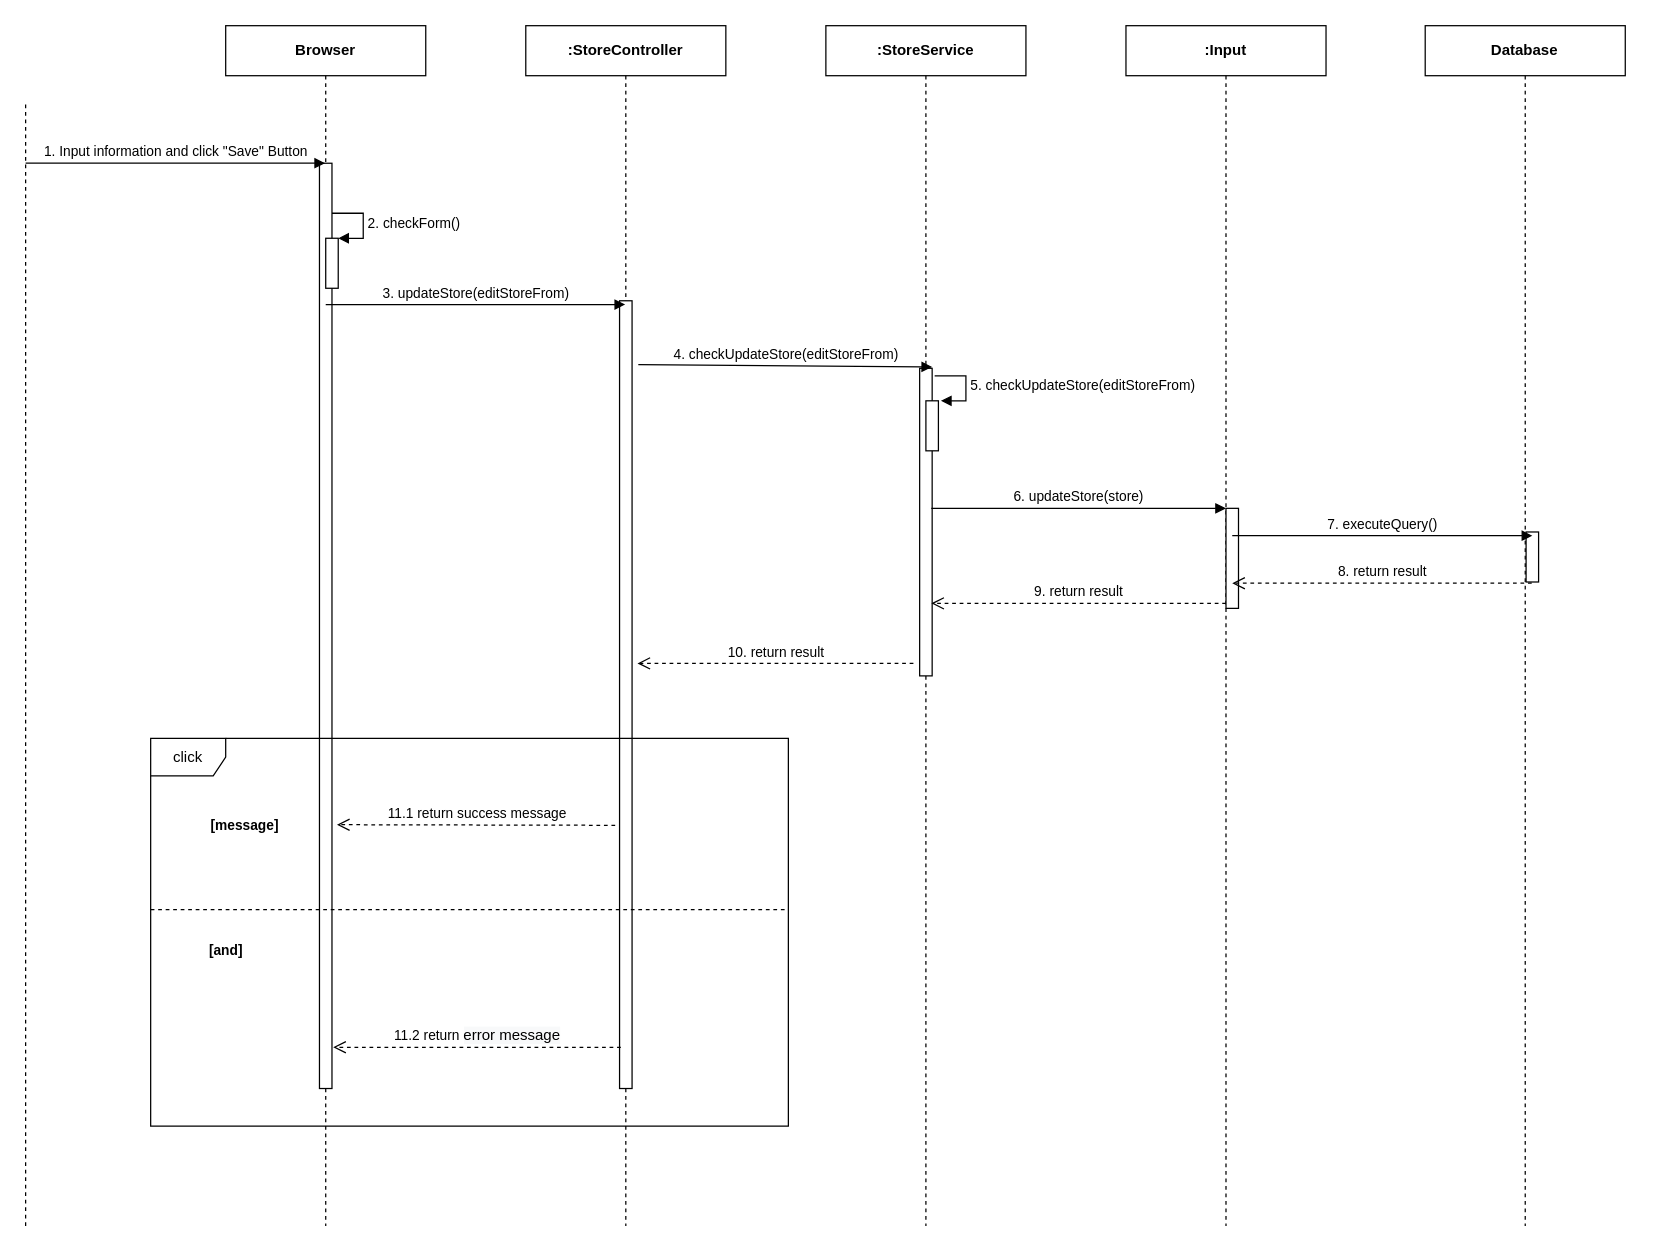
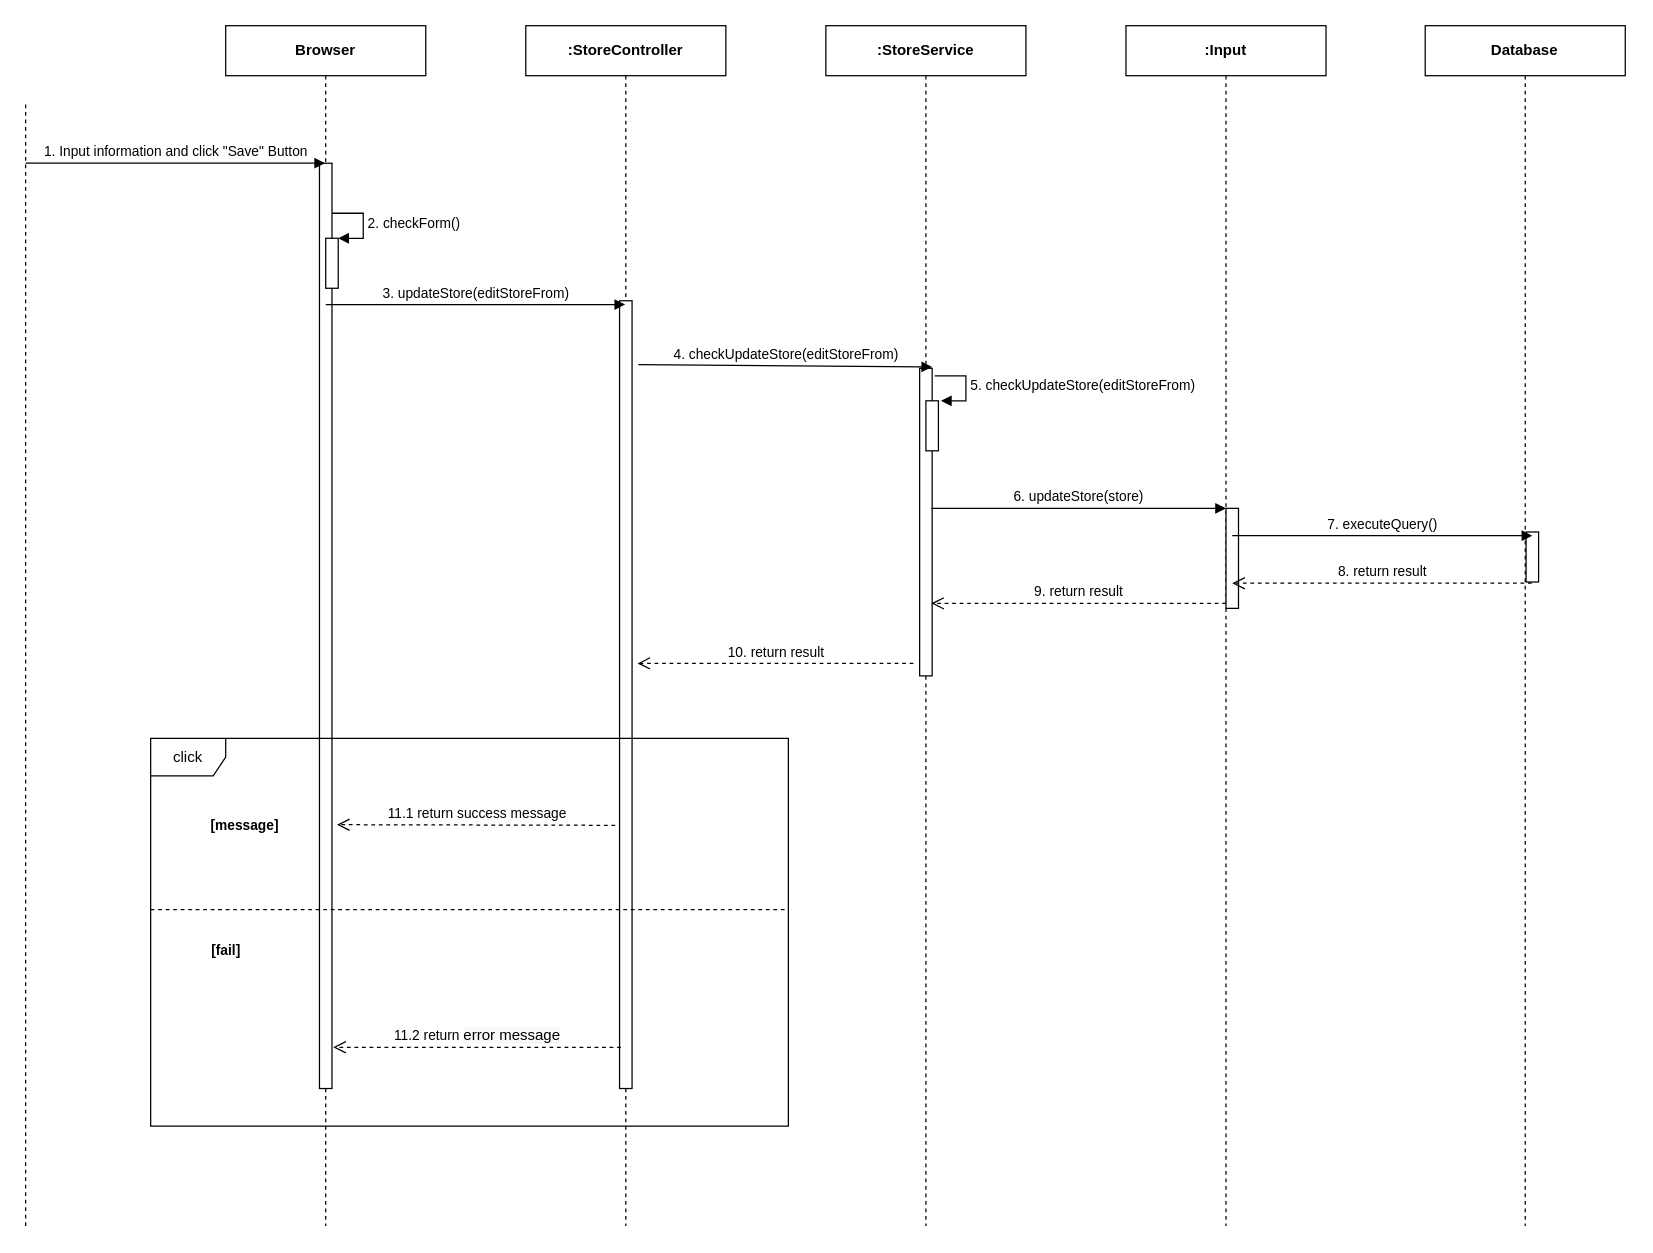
(226, 951) -> (226, 951)
